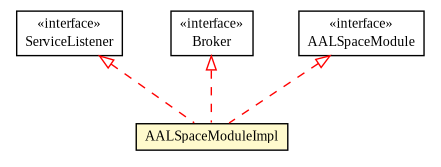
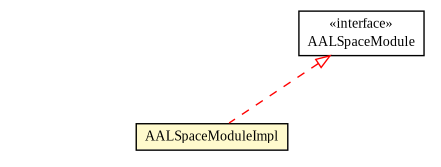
(70, 33) -> none
(211, 33) -> none
